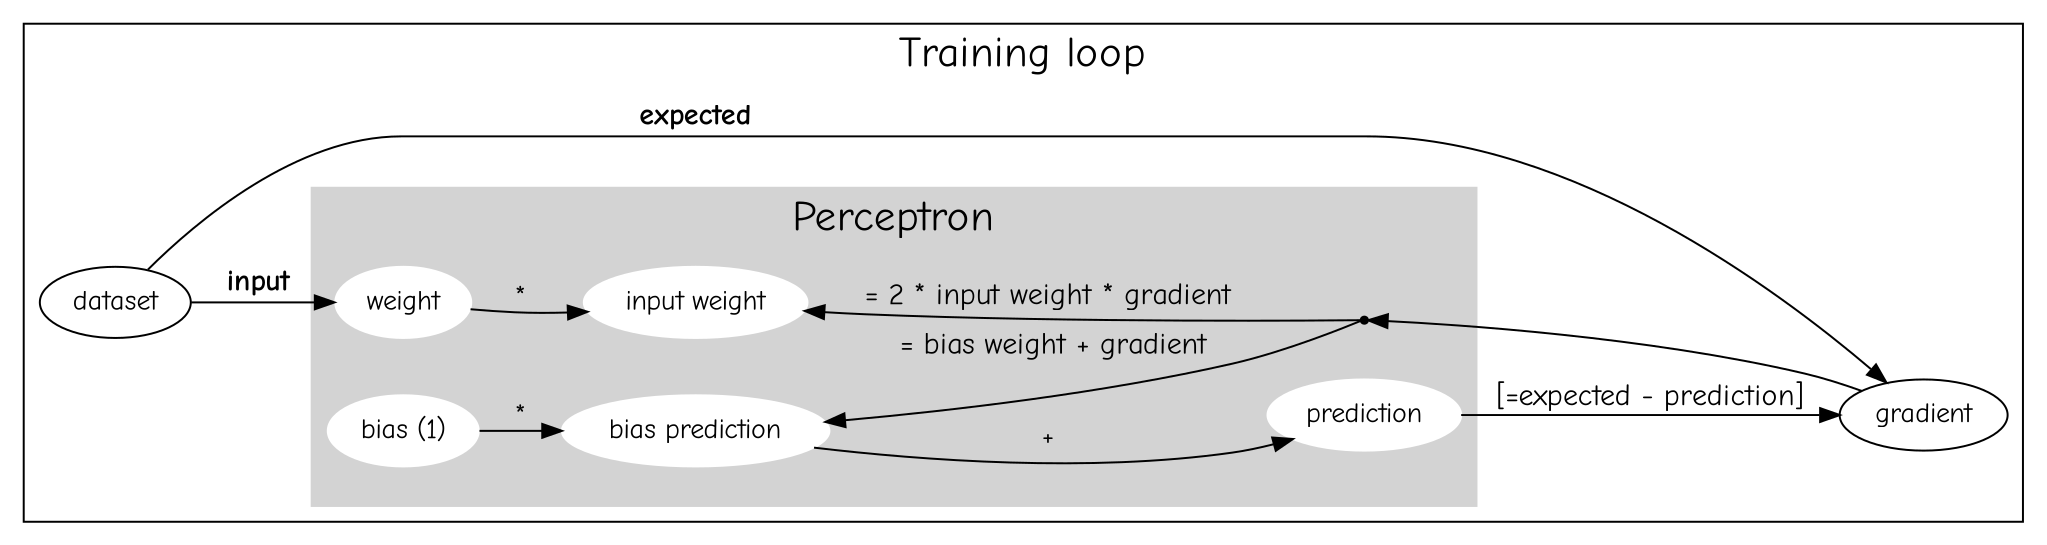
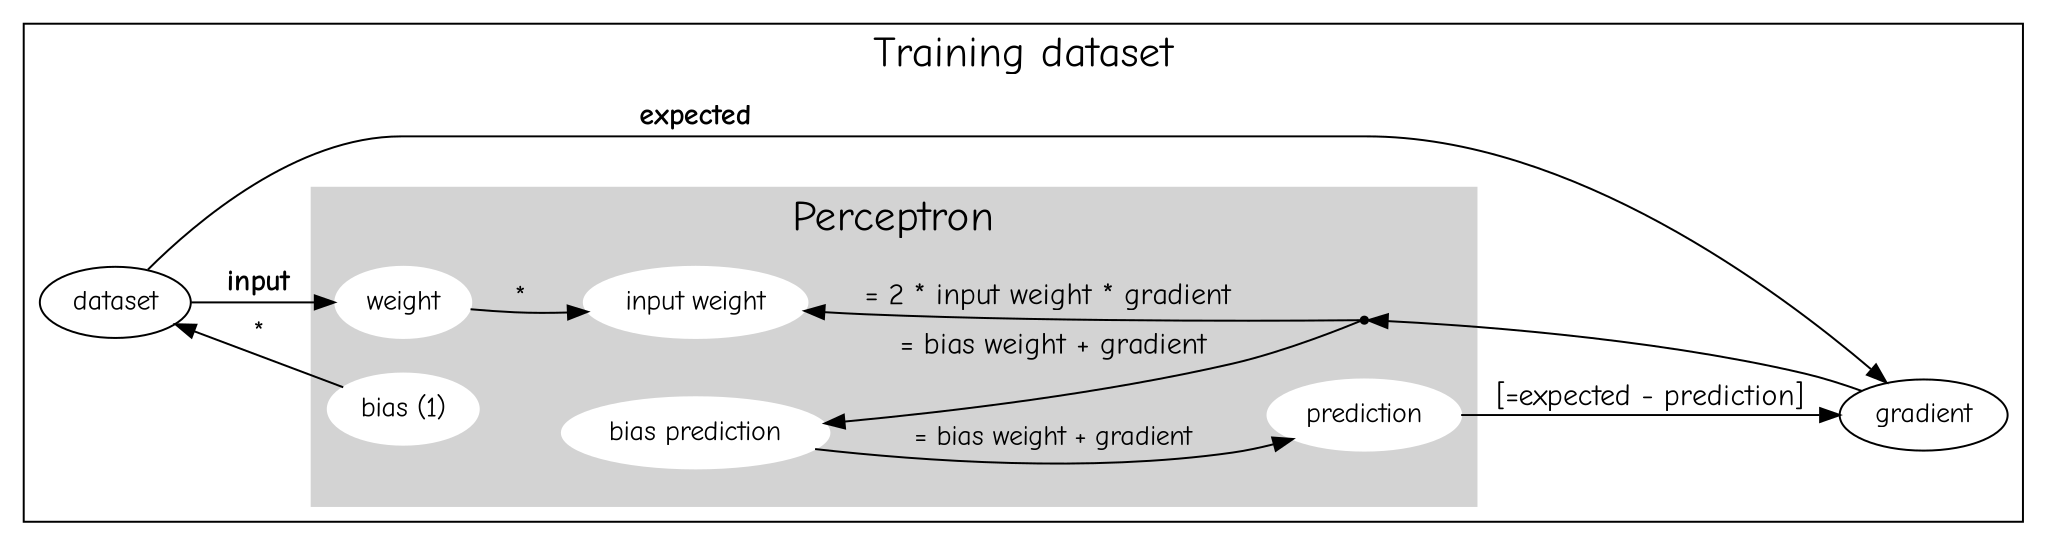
(1023, 55) -> (1023, 55)
(511, 431) -> (269, 359)
(1049, 438) -> (1049, 438)
